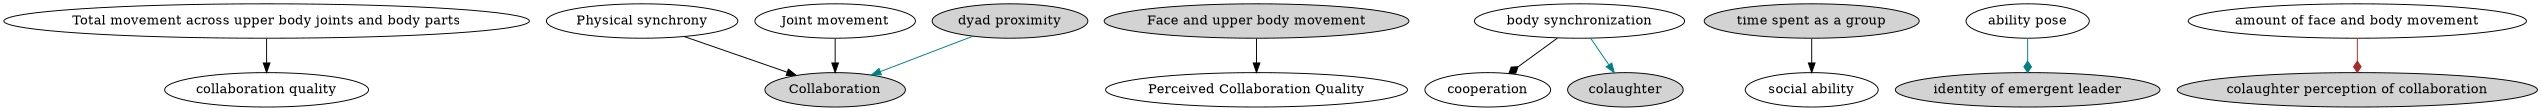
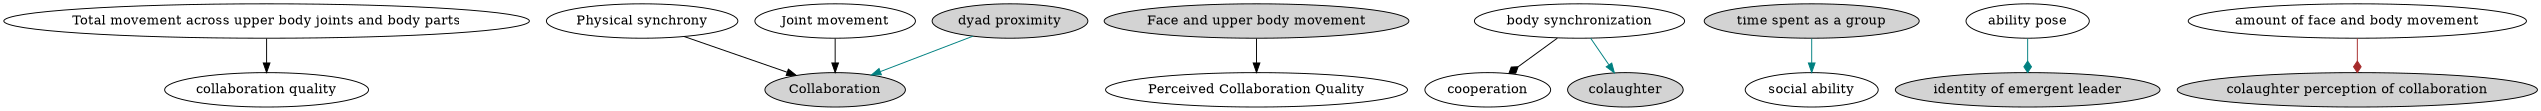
(1812, 51) -> (1812, 51)
